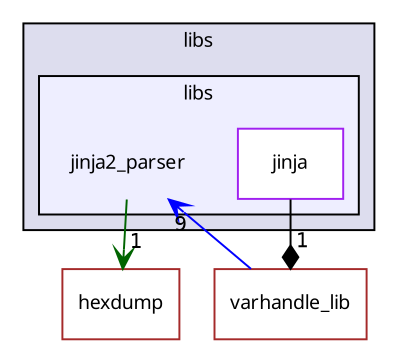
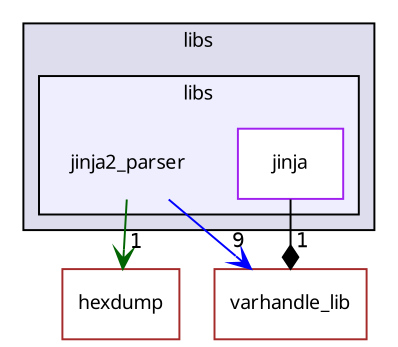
(219, 242) -> (219, 242)
